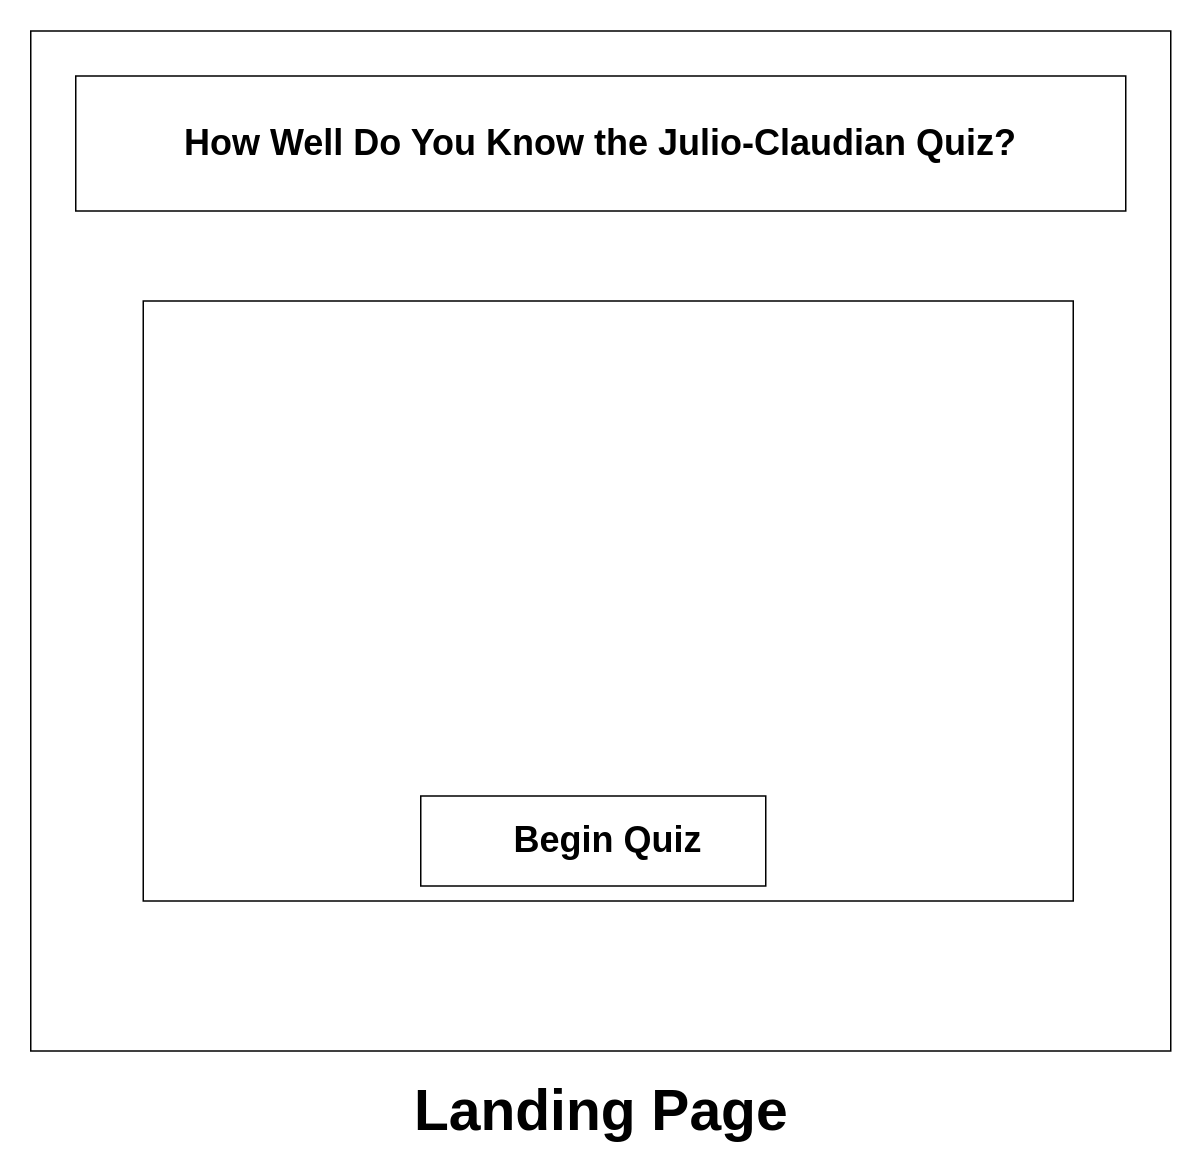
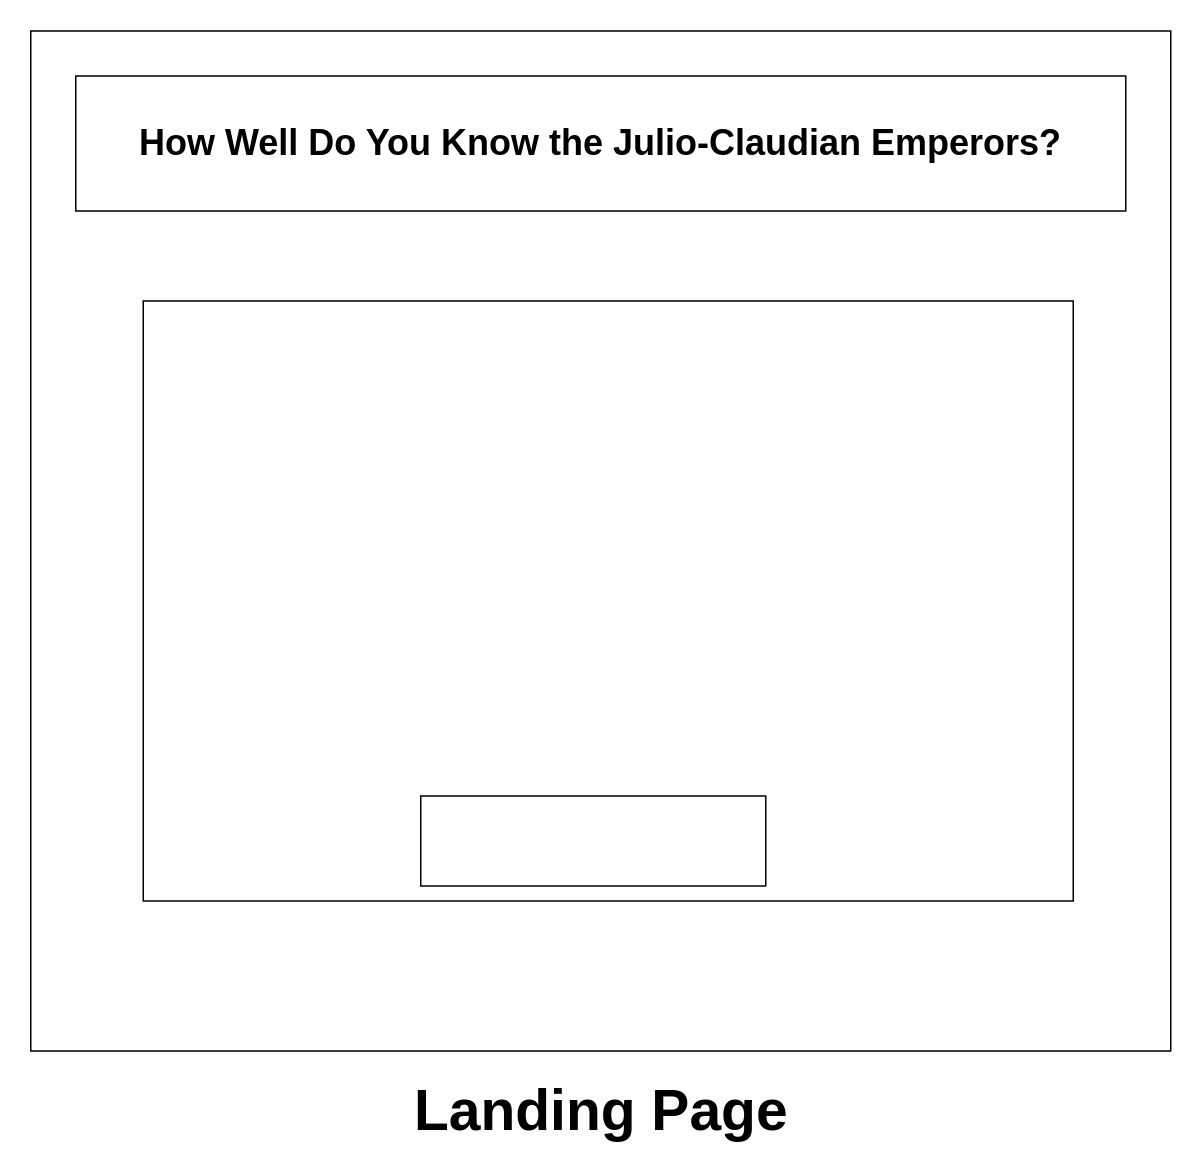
(601, 143) -> (601, 143)
(608, 841) -> none
